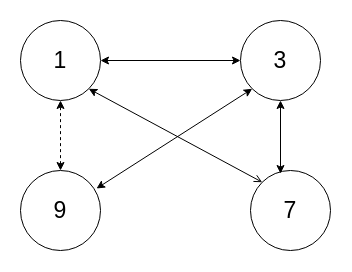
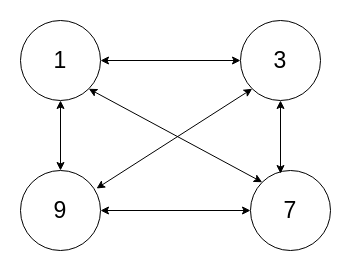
(61, 135) -> (61, 135)
(257, 179) -> (255, 178)
none -> (175, 211)
